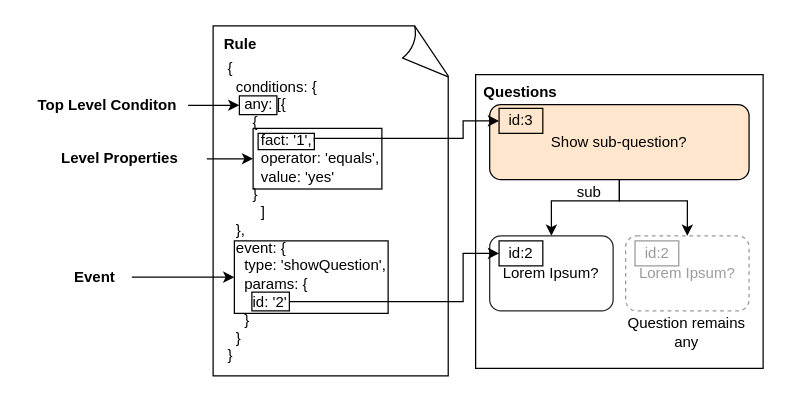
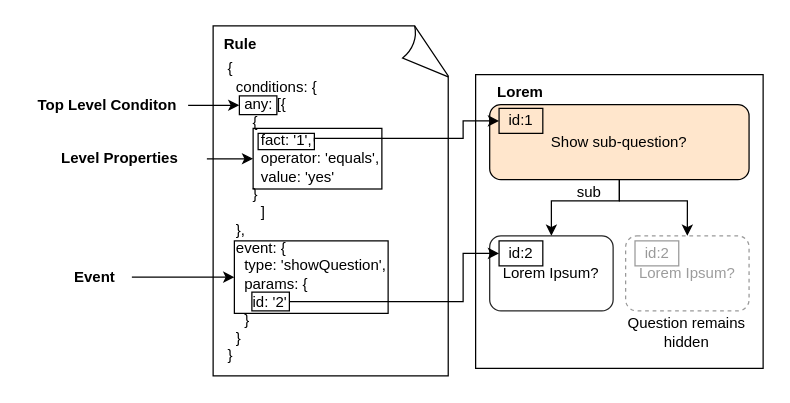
(521, 92) -> (521, 92)
(521, 121) -> (521, 121)
(687, 332) -> (687, 332)
